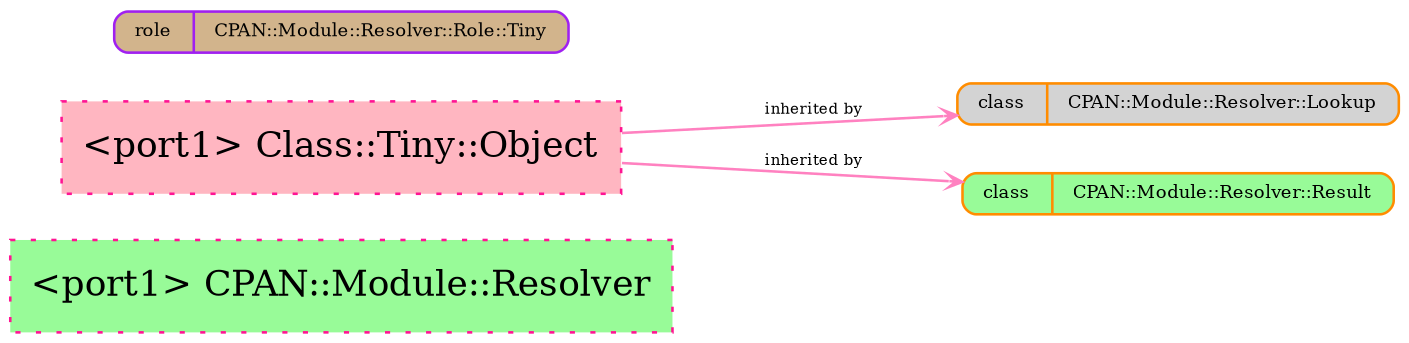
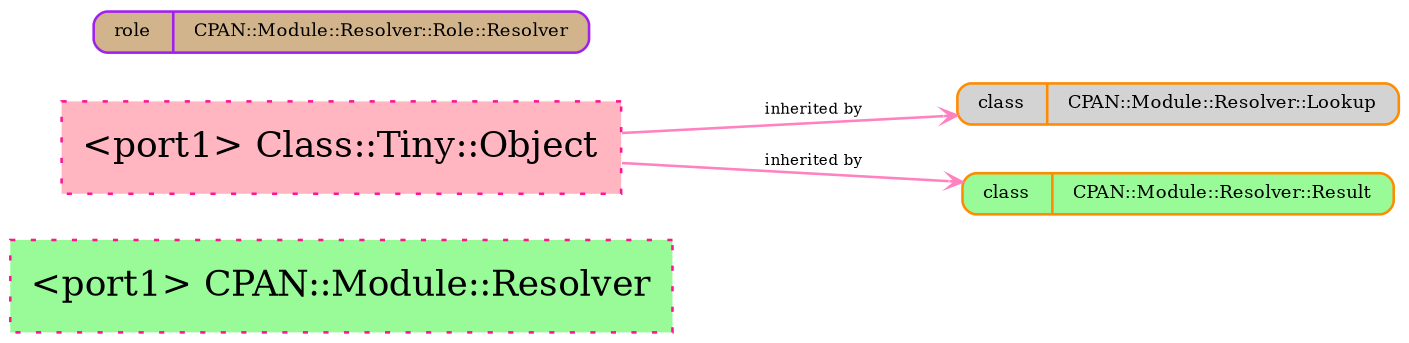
(381, 31) -> (381, 31)
